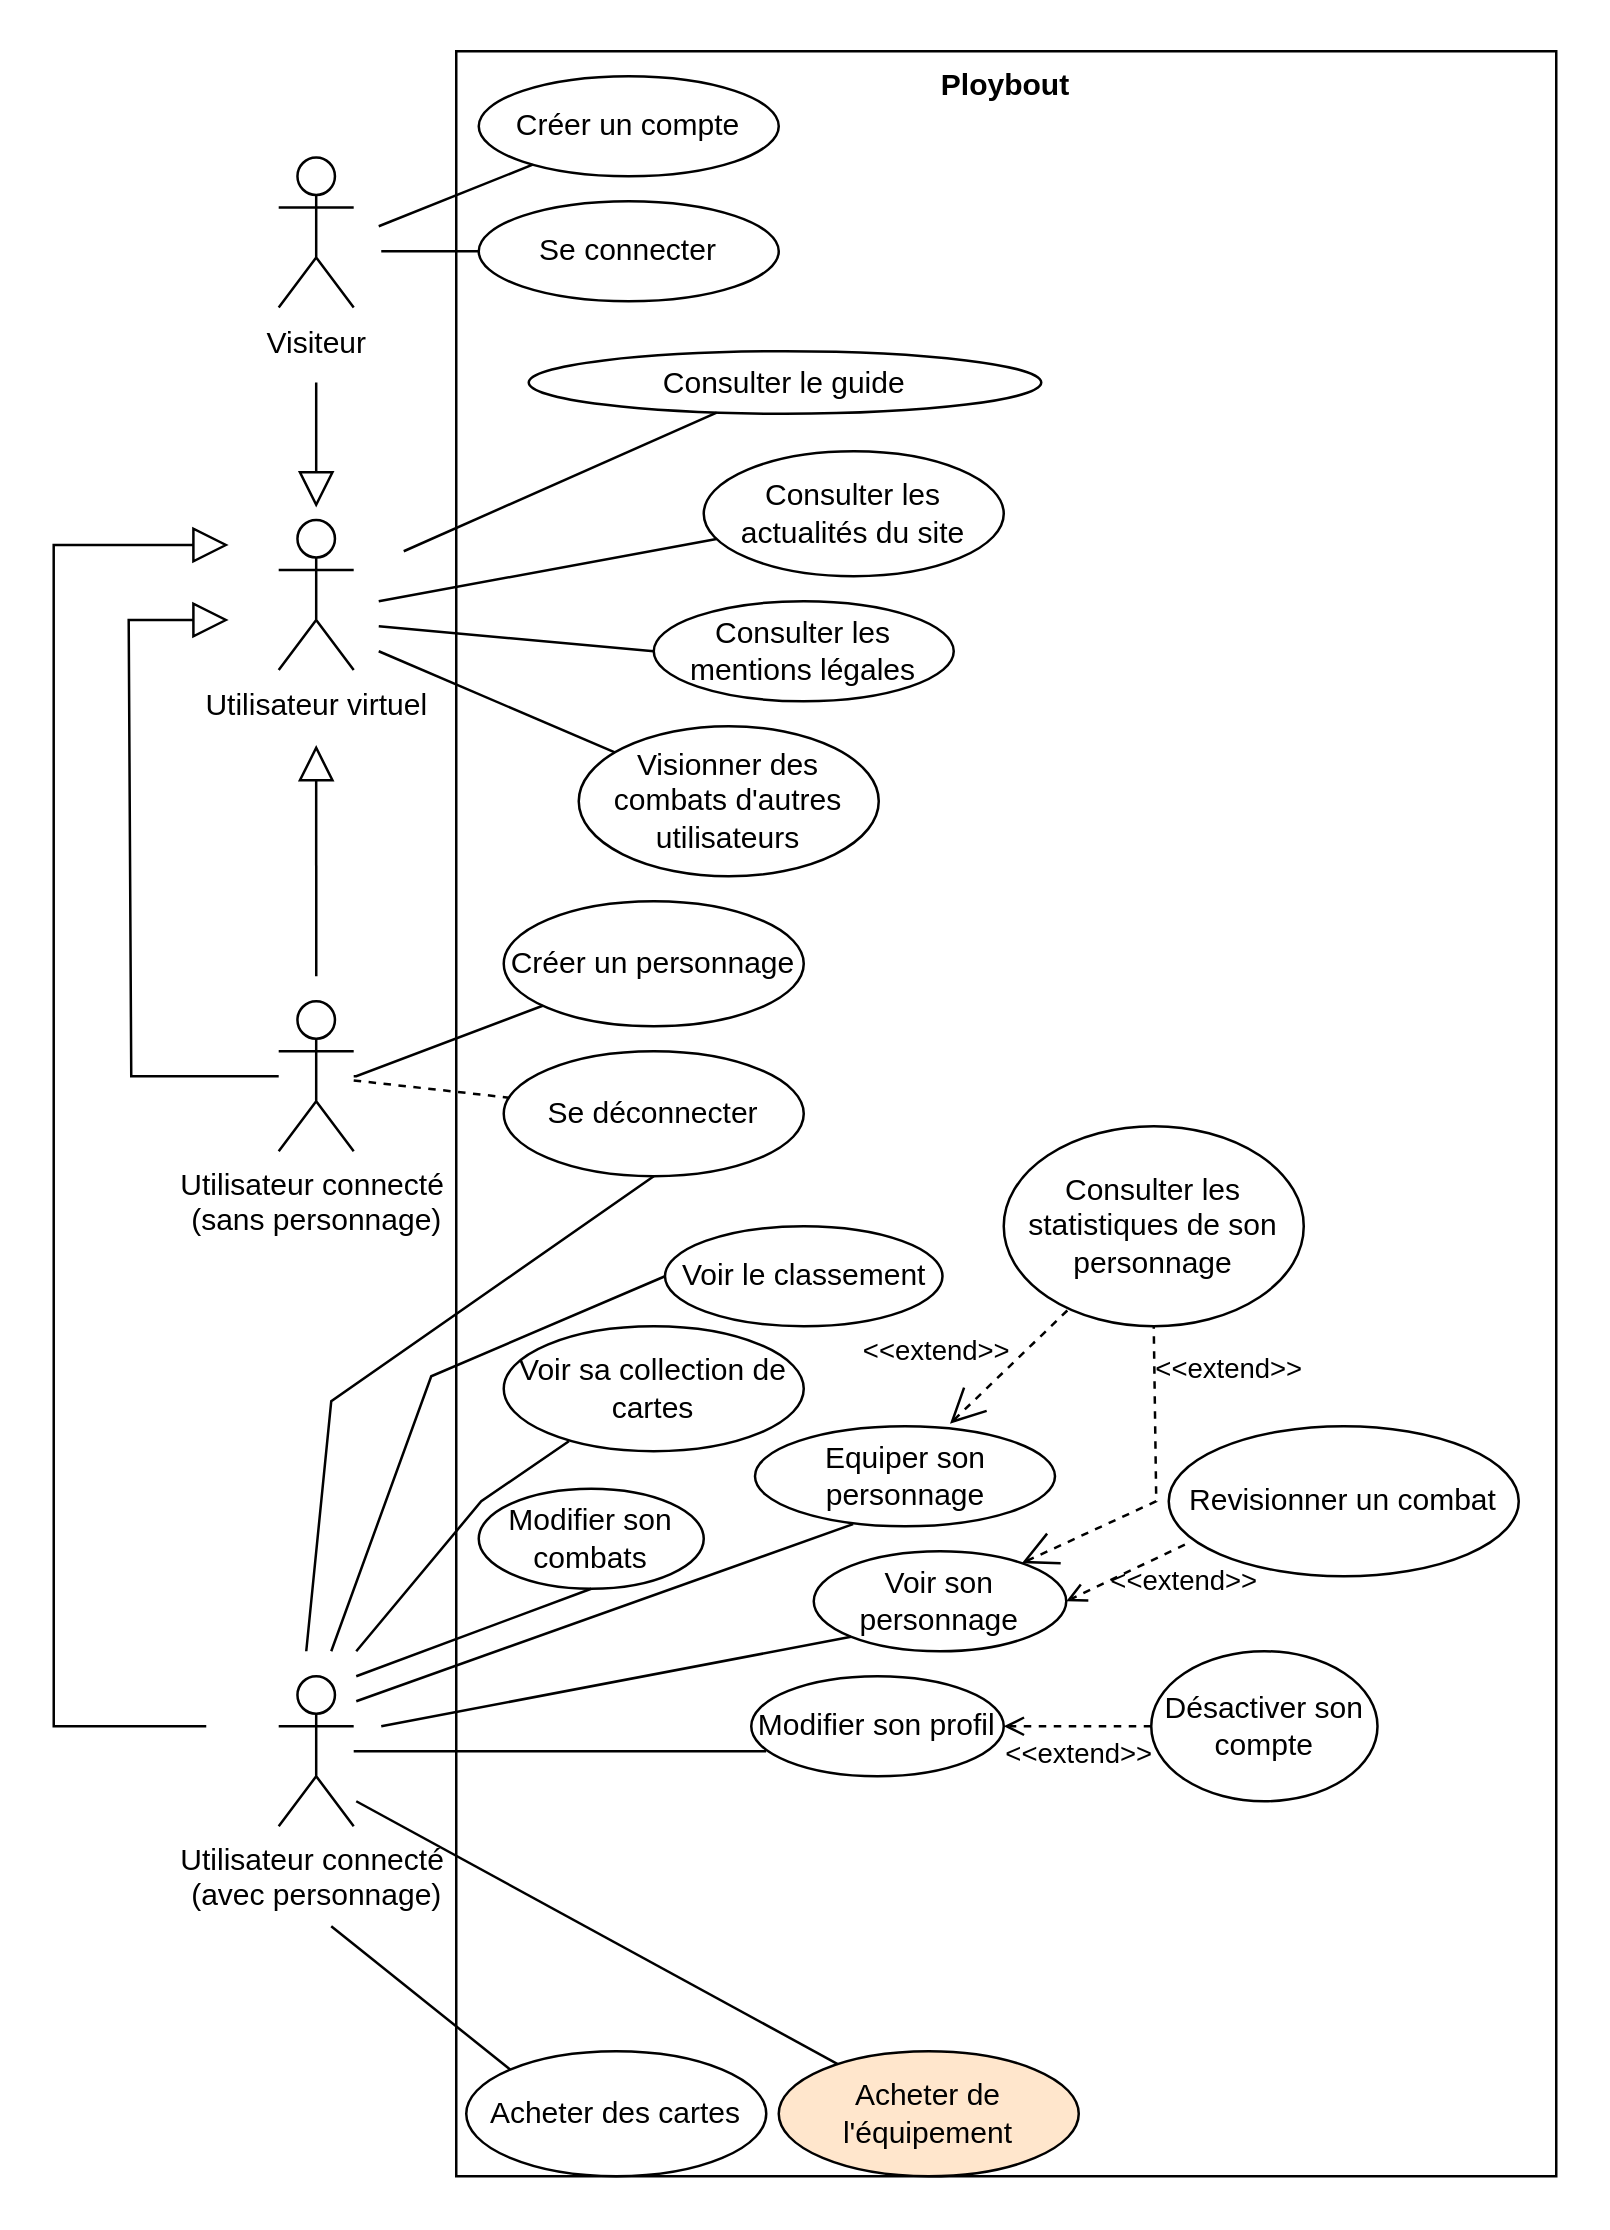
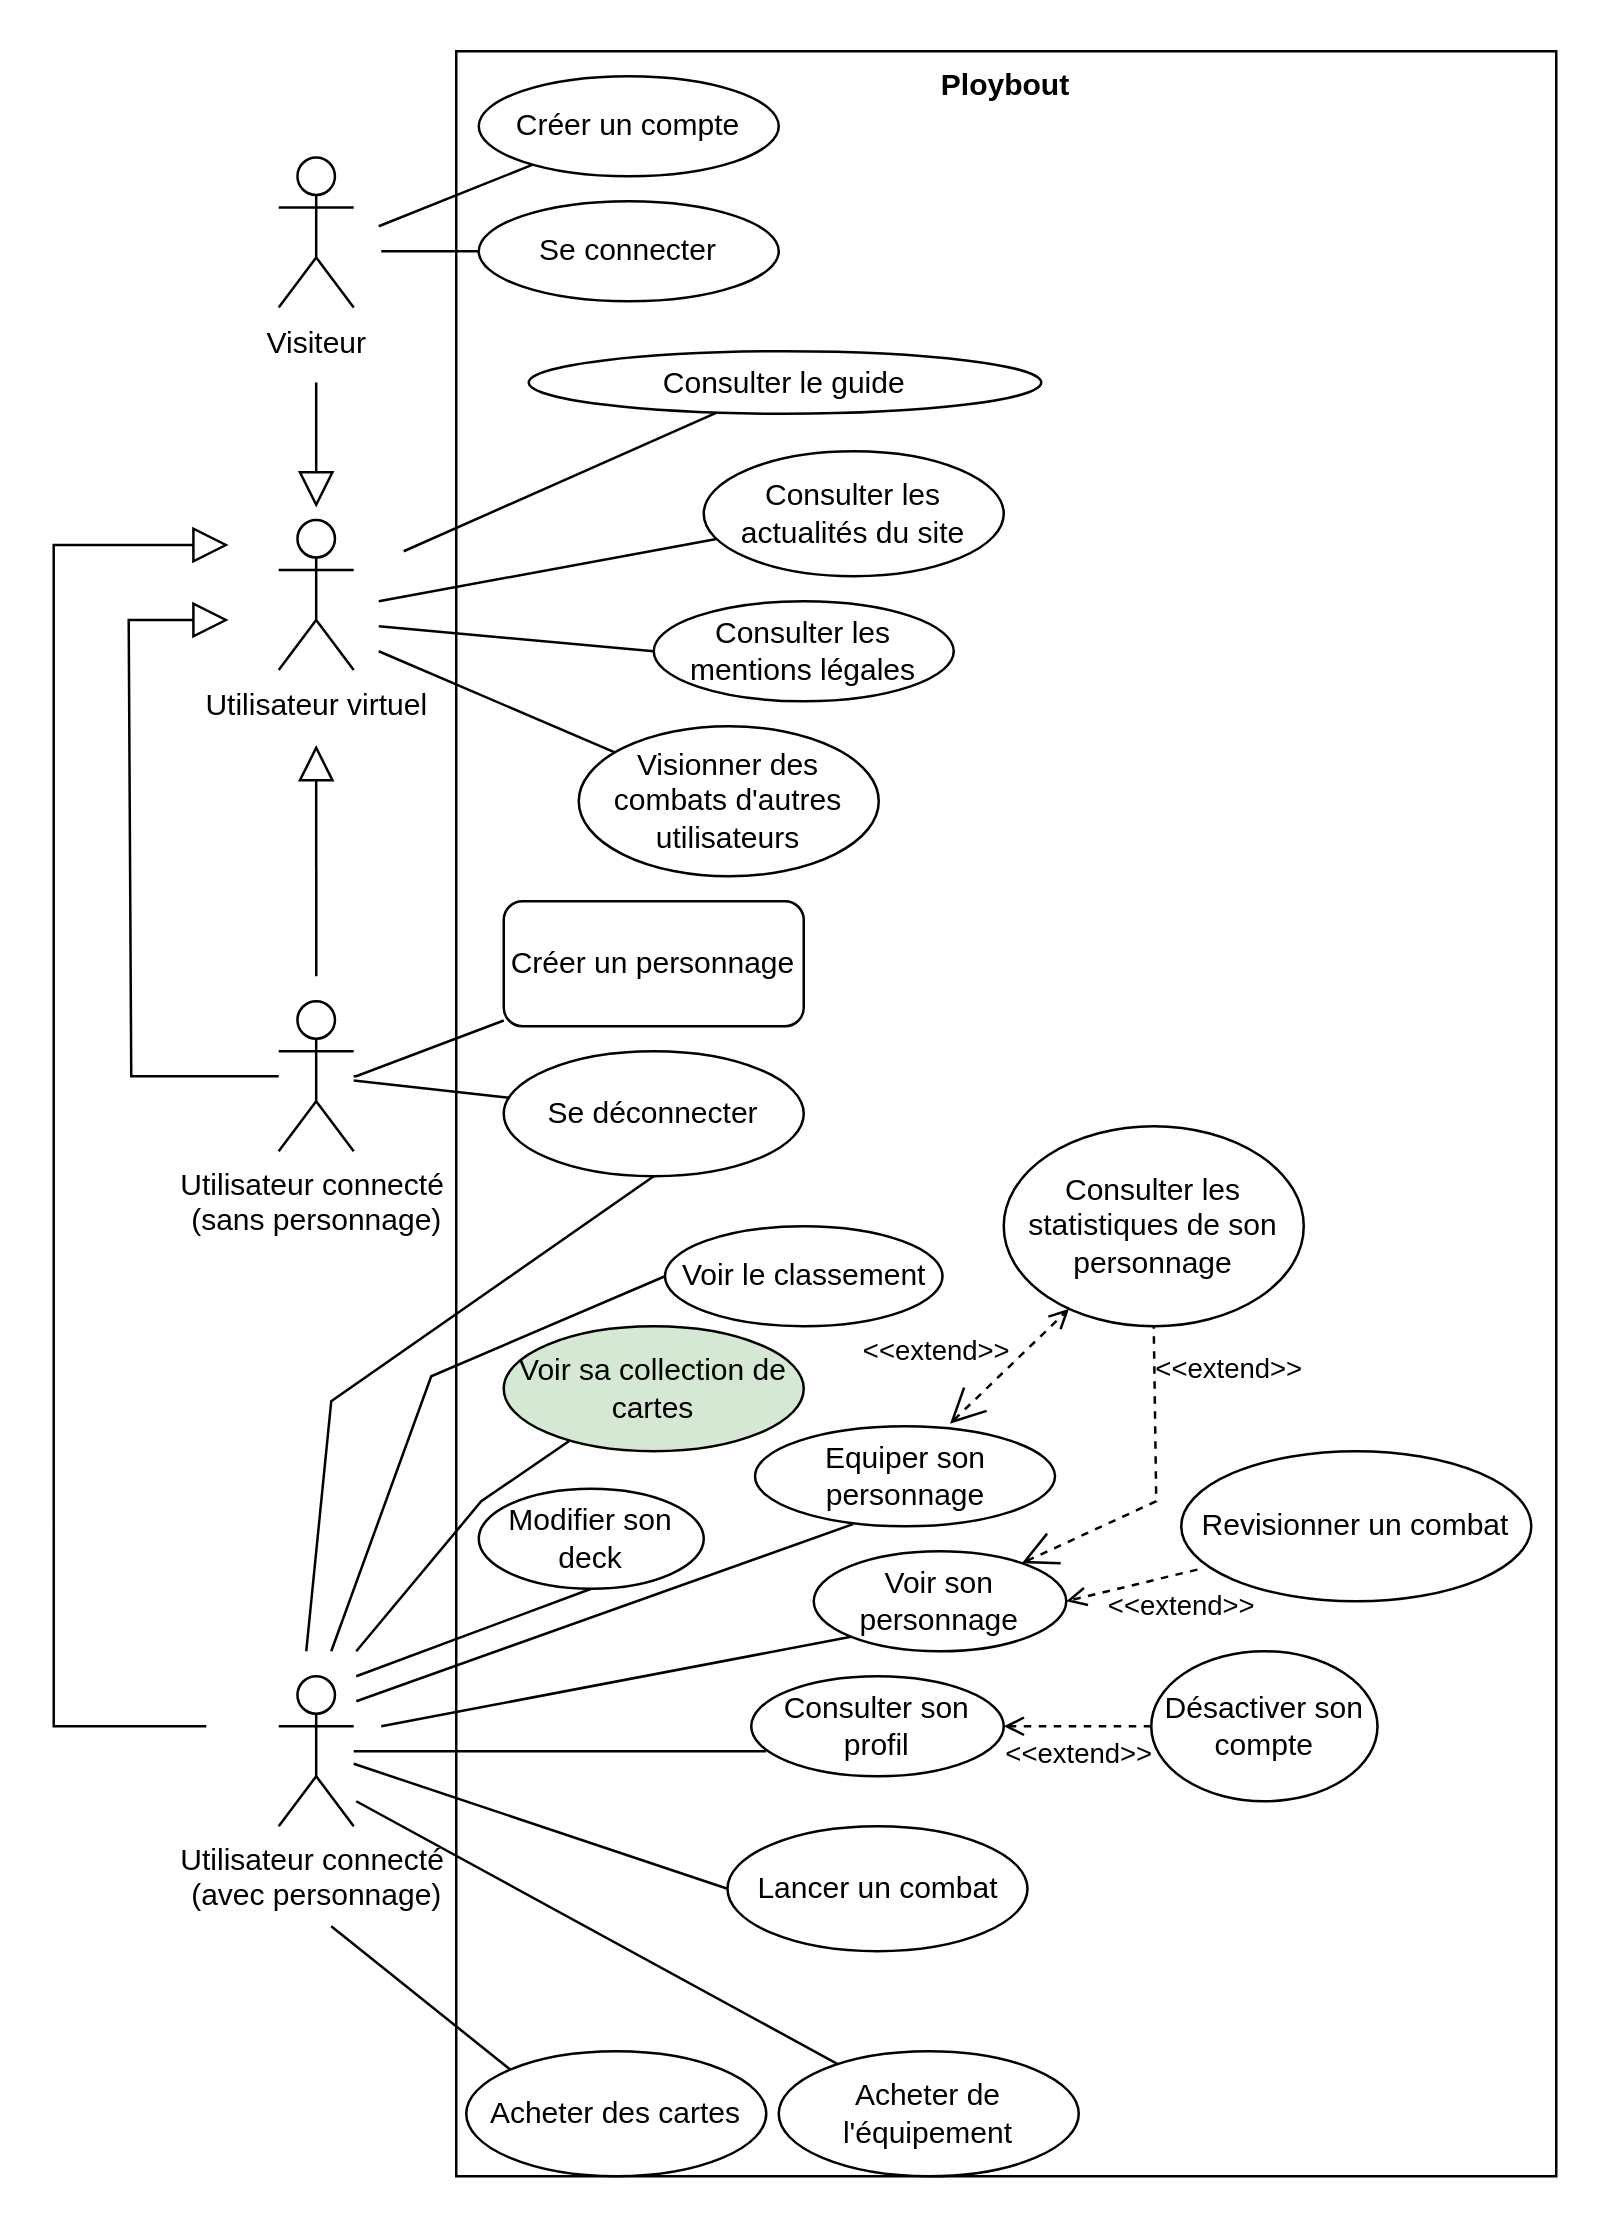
(654, 964) -> (654, 964)
(429, 1089) -> (429, 1089)
(1064, 1314) -> (1062, 1315)
(654, 1389) -> (654, 1389)
(1344, 1501) -> (1356, 1526)
(591, 1539) -> (591, 1539)
(878, 1726) -> (878, 1726)
none -> (541, 1826)
none -> (878, 1889)
(929, 2114) -> (929, 2114)
